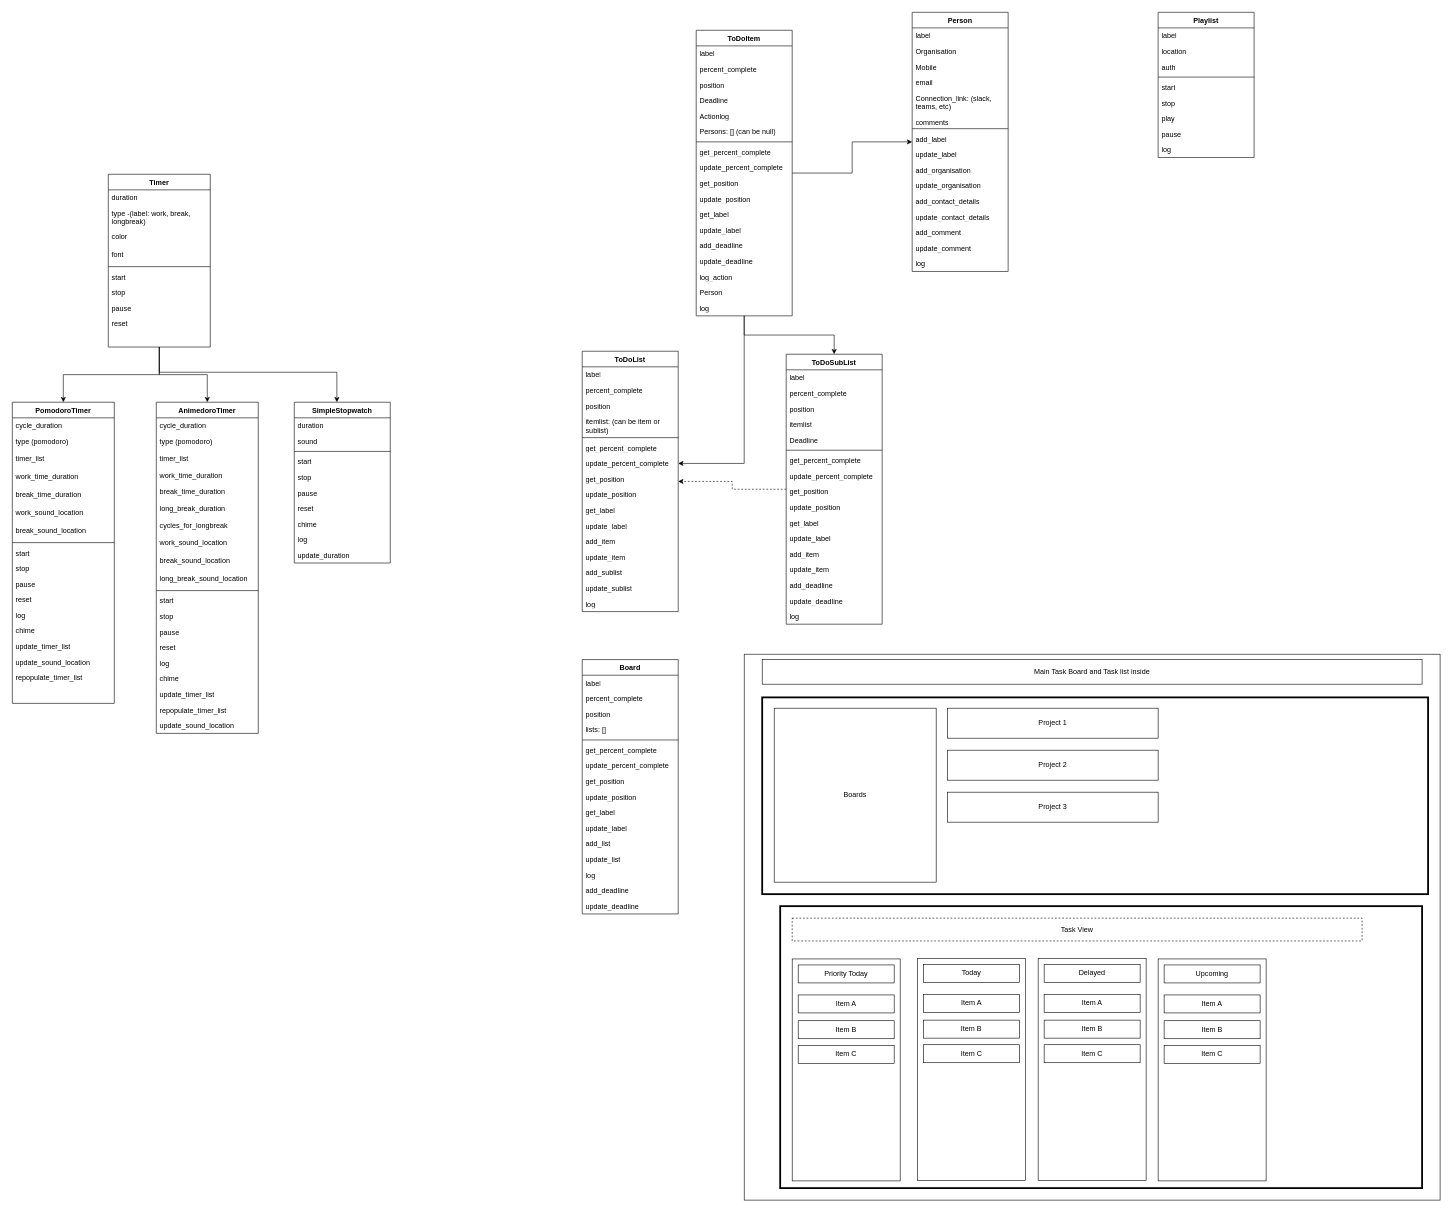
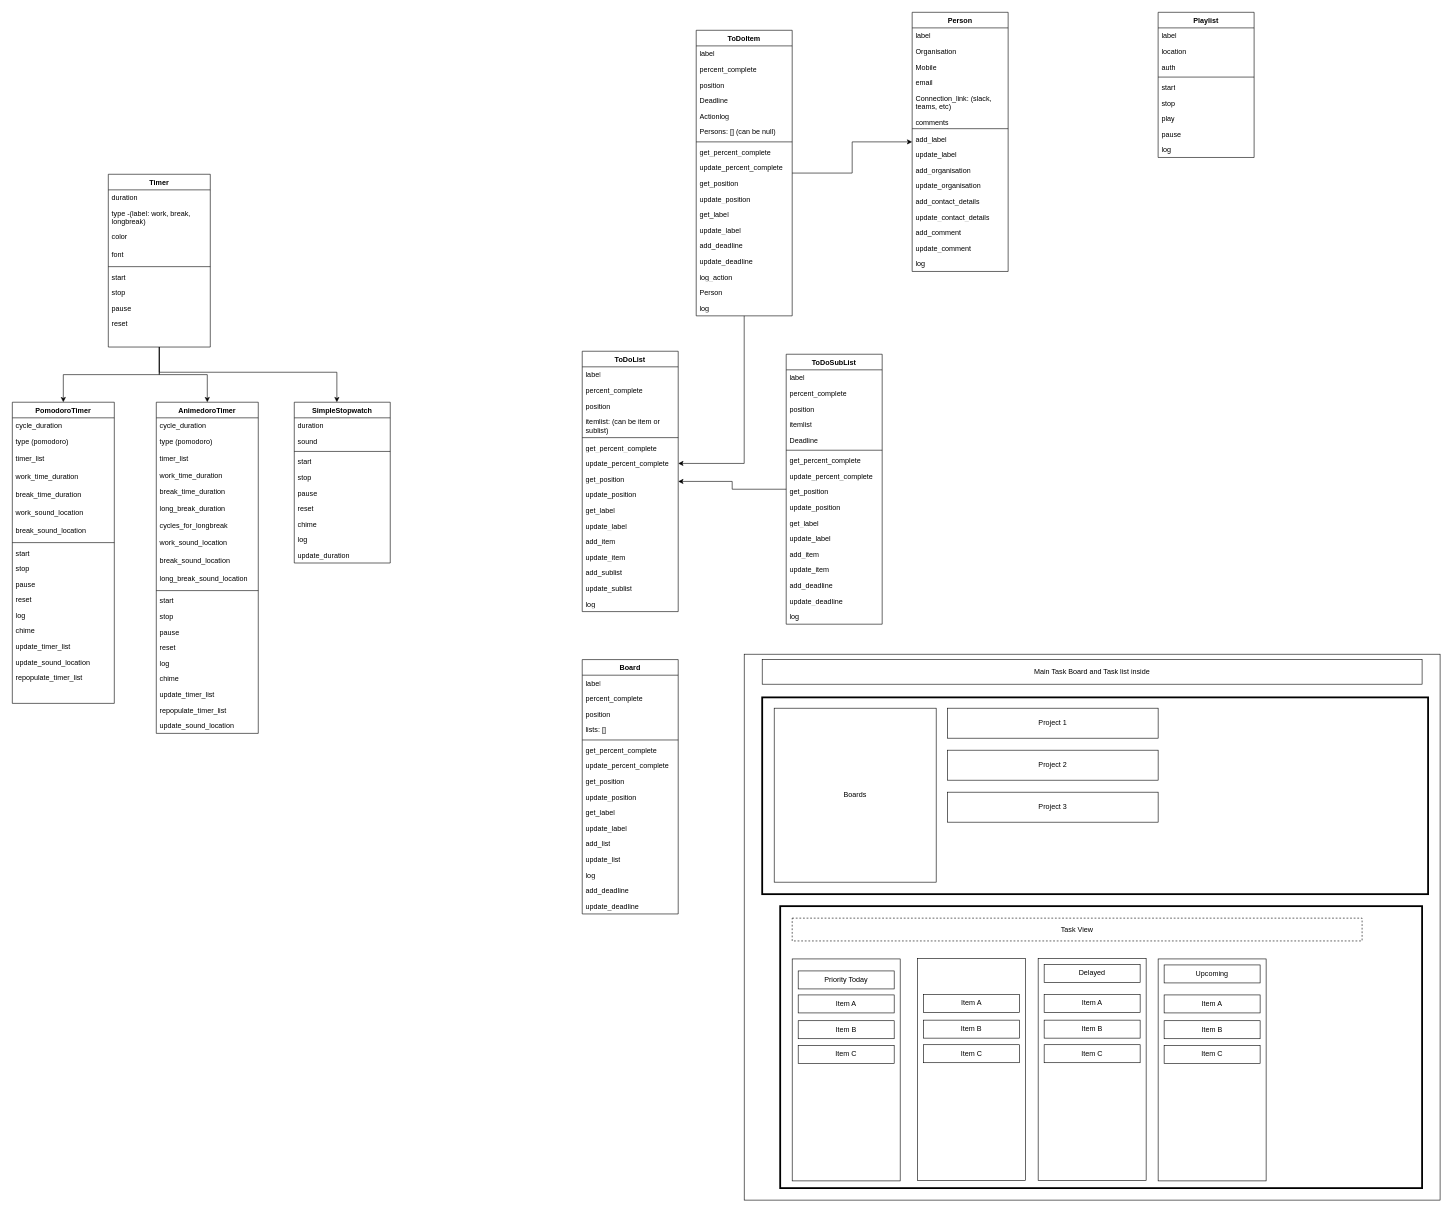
(834, 348) -> none
(732, 487) -> (732, 487)
(846, 974) -> (846, 980)
(972, 974) -> none
